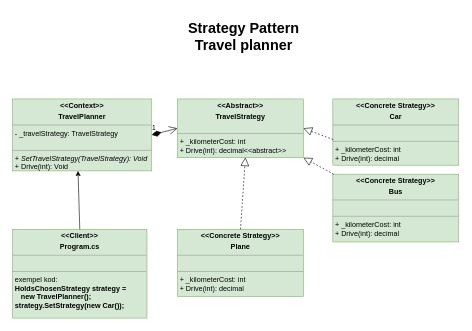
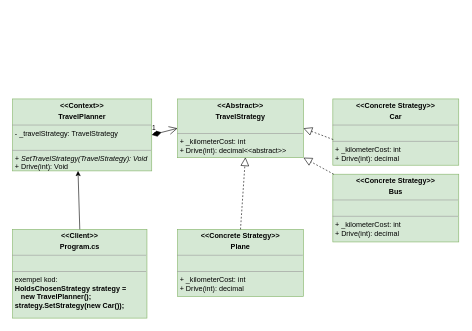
(243, 37) -> none
